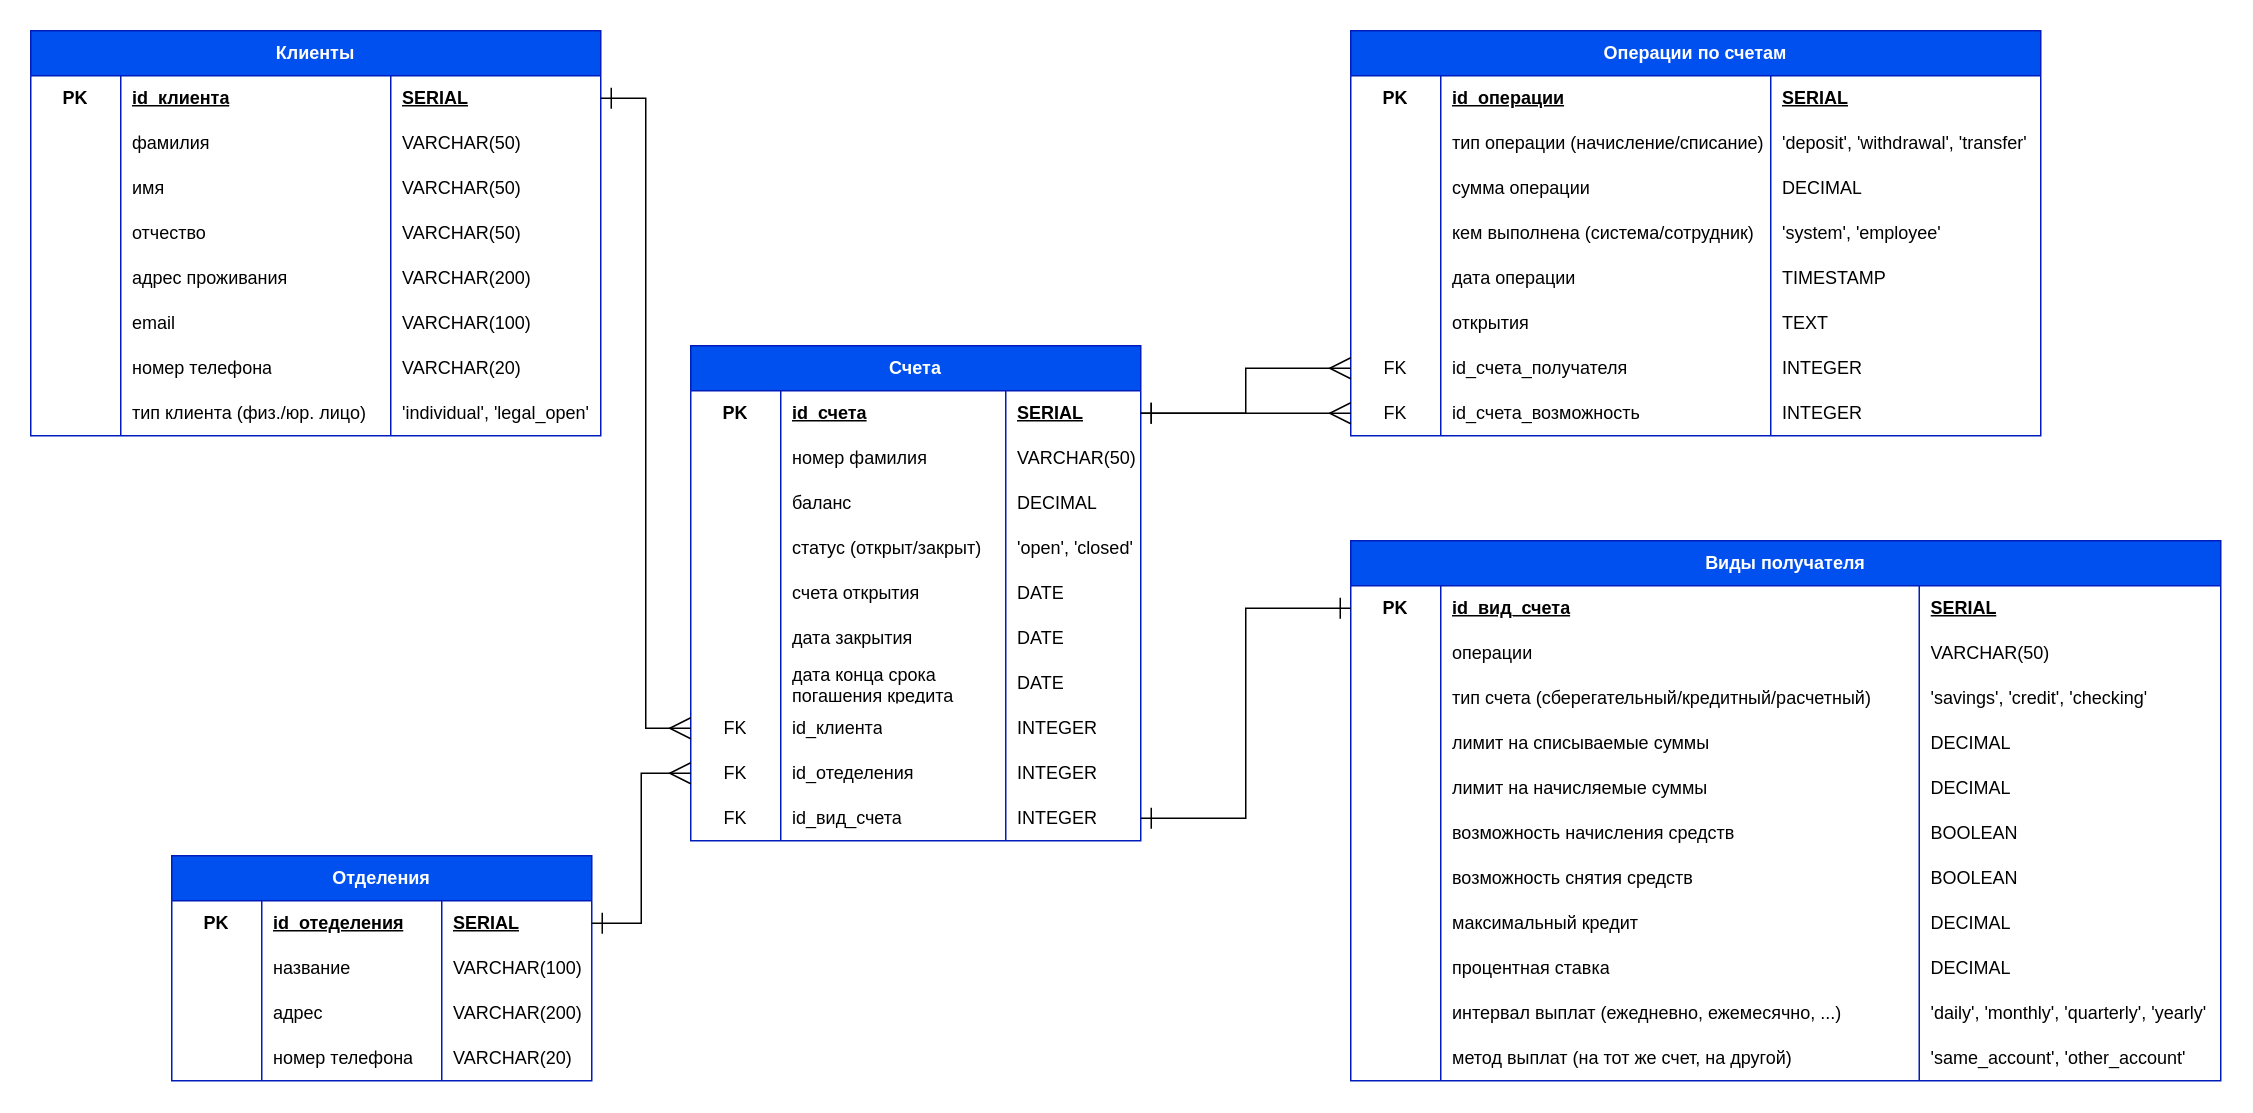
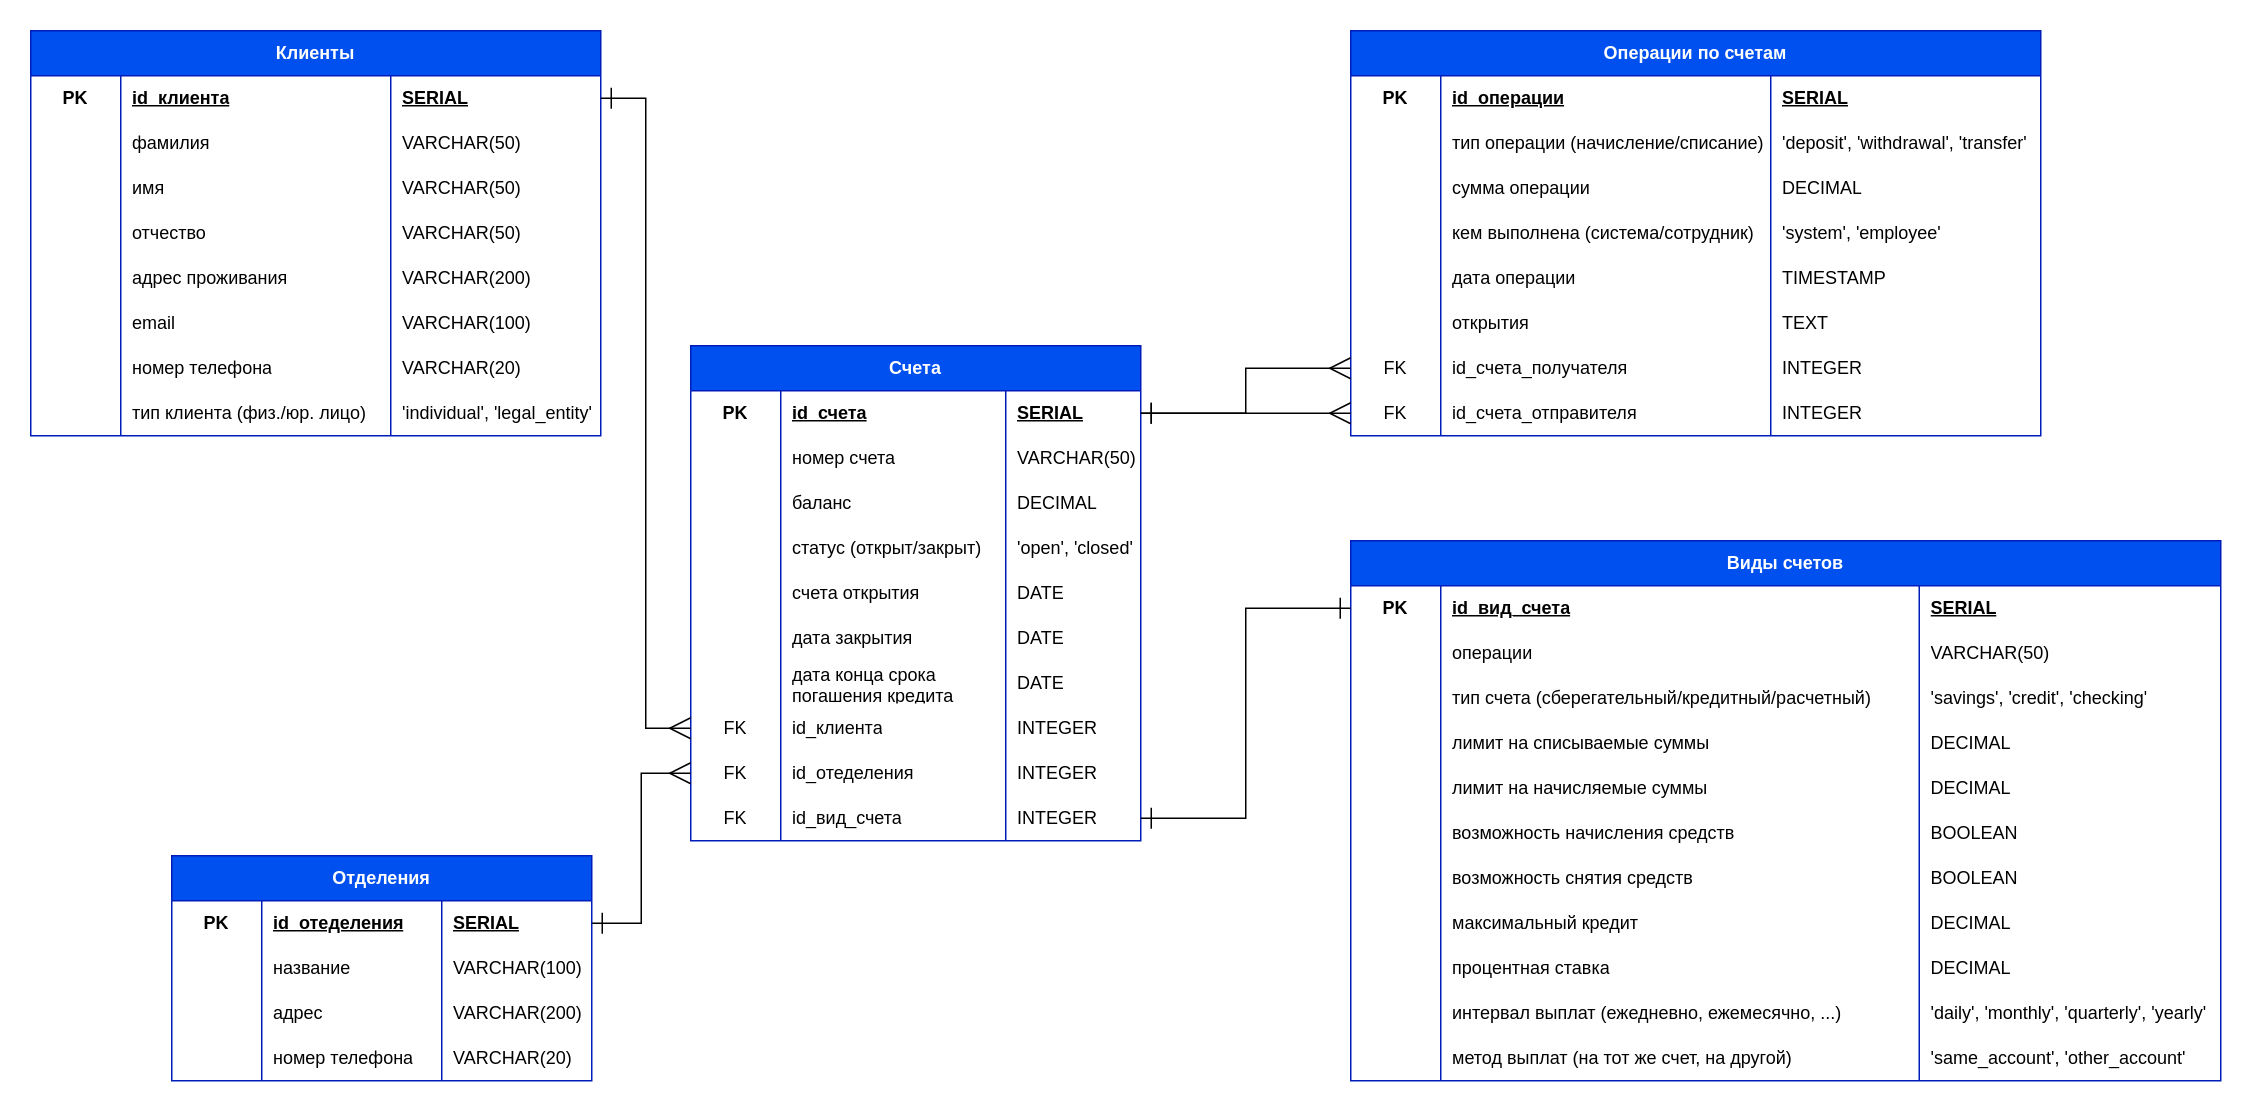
(502, 413) -> (502, 413)
(1551, 413) -> (1551, 413)
(856, 458) -> (846, 458)
(1786, 563) -> (1786, 563)
